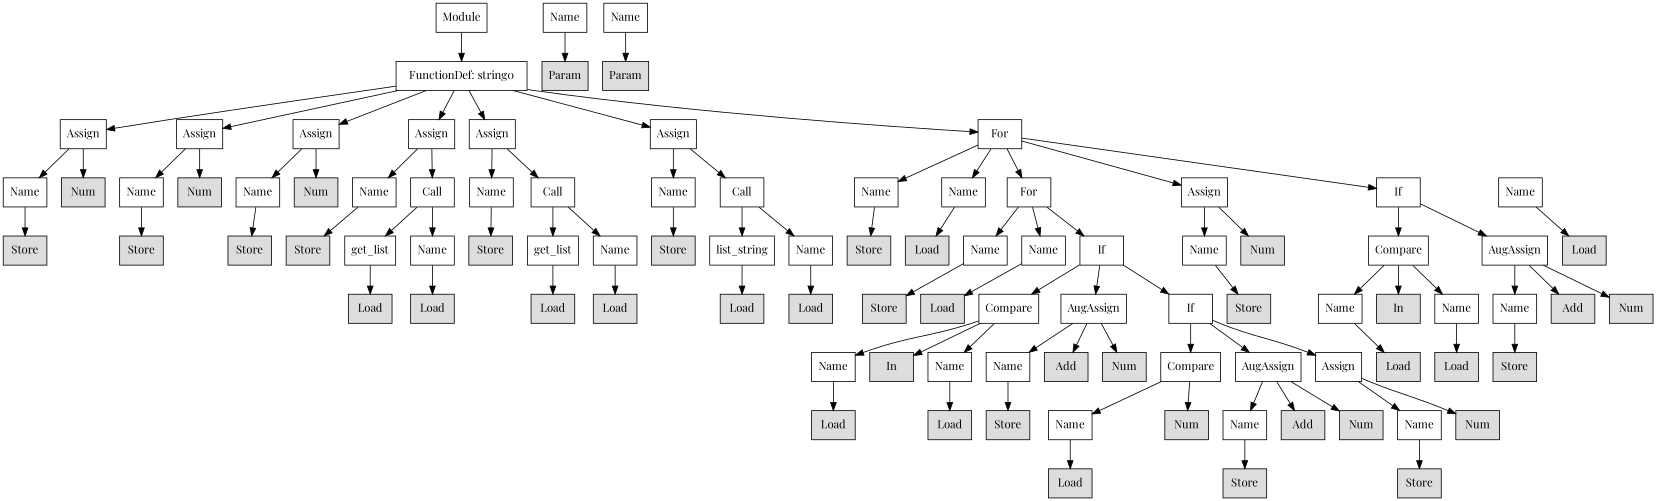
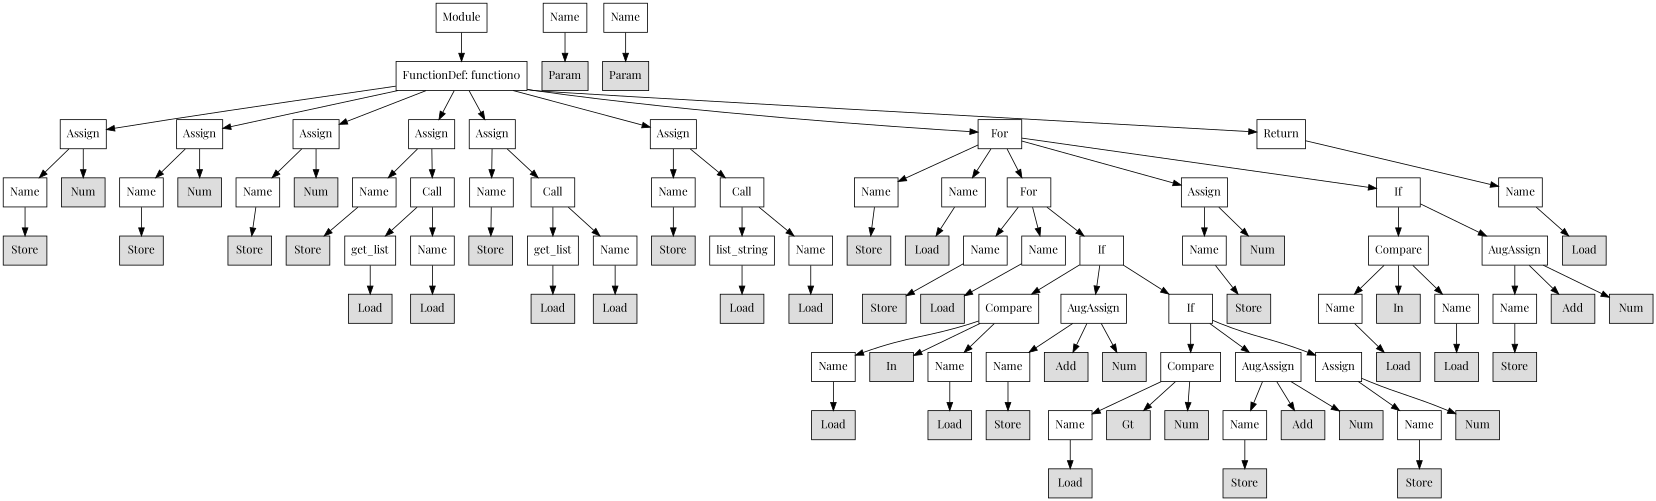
(462, 76) -> (462, 76)
none -> (1281, 134)
none -> (1128, 425)
